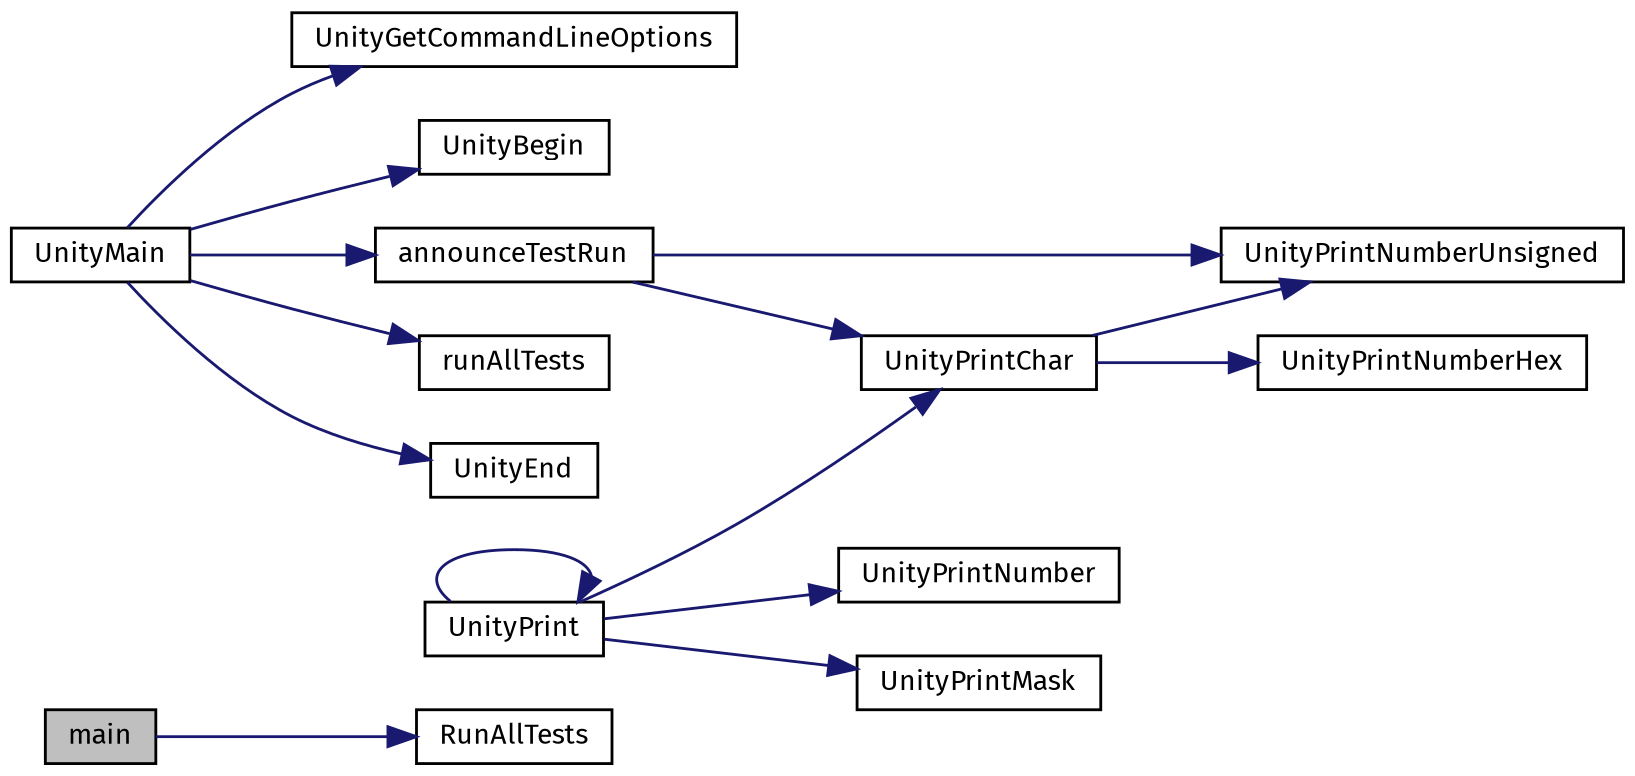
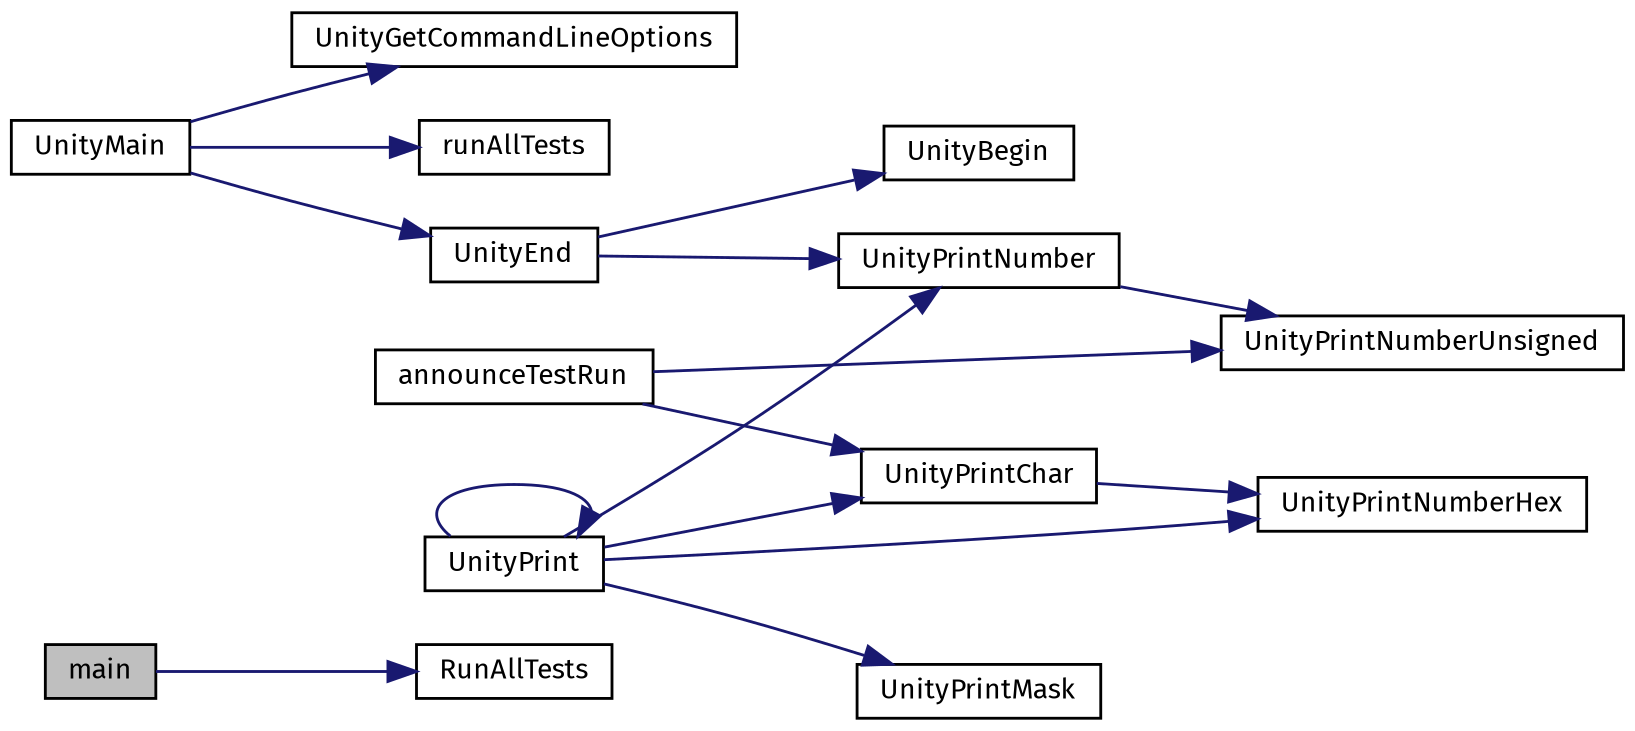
(290, 202) -> (726, 209)
(268, 255) -> none
none -> (704, 257)
(1187, 312) -> (1184, 299)
none -> (916, 543)
